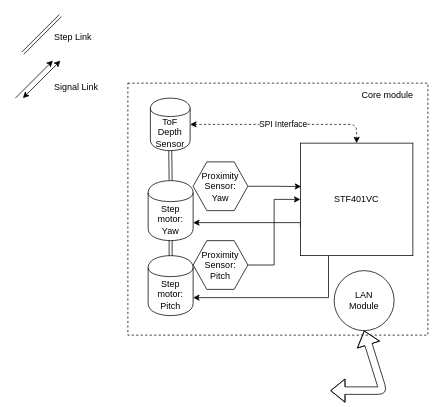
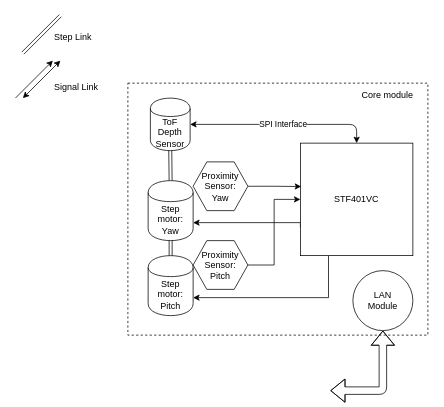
(227, 124) -> (227, 124)
(364, 300) -> (383, 300)
